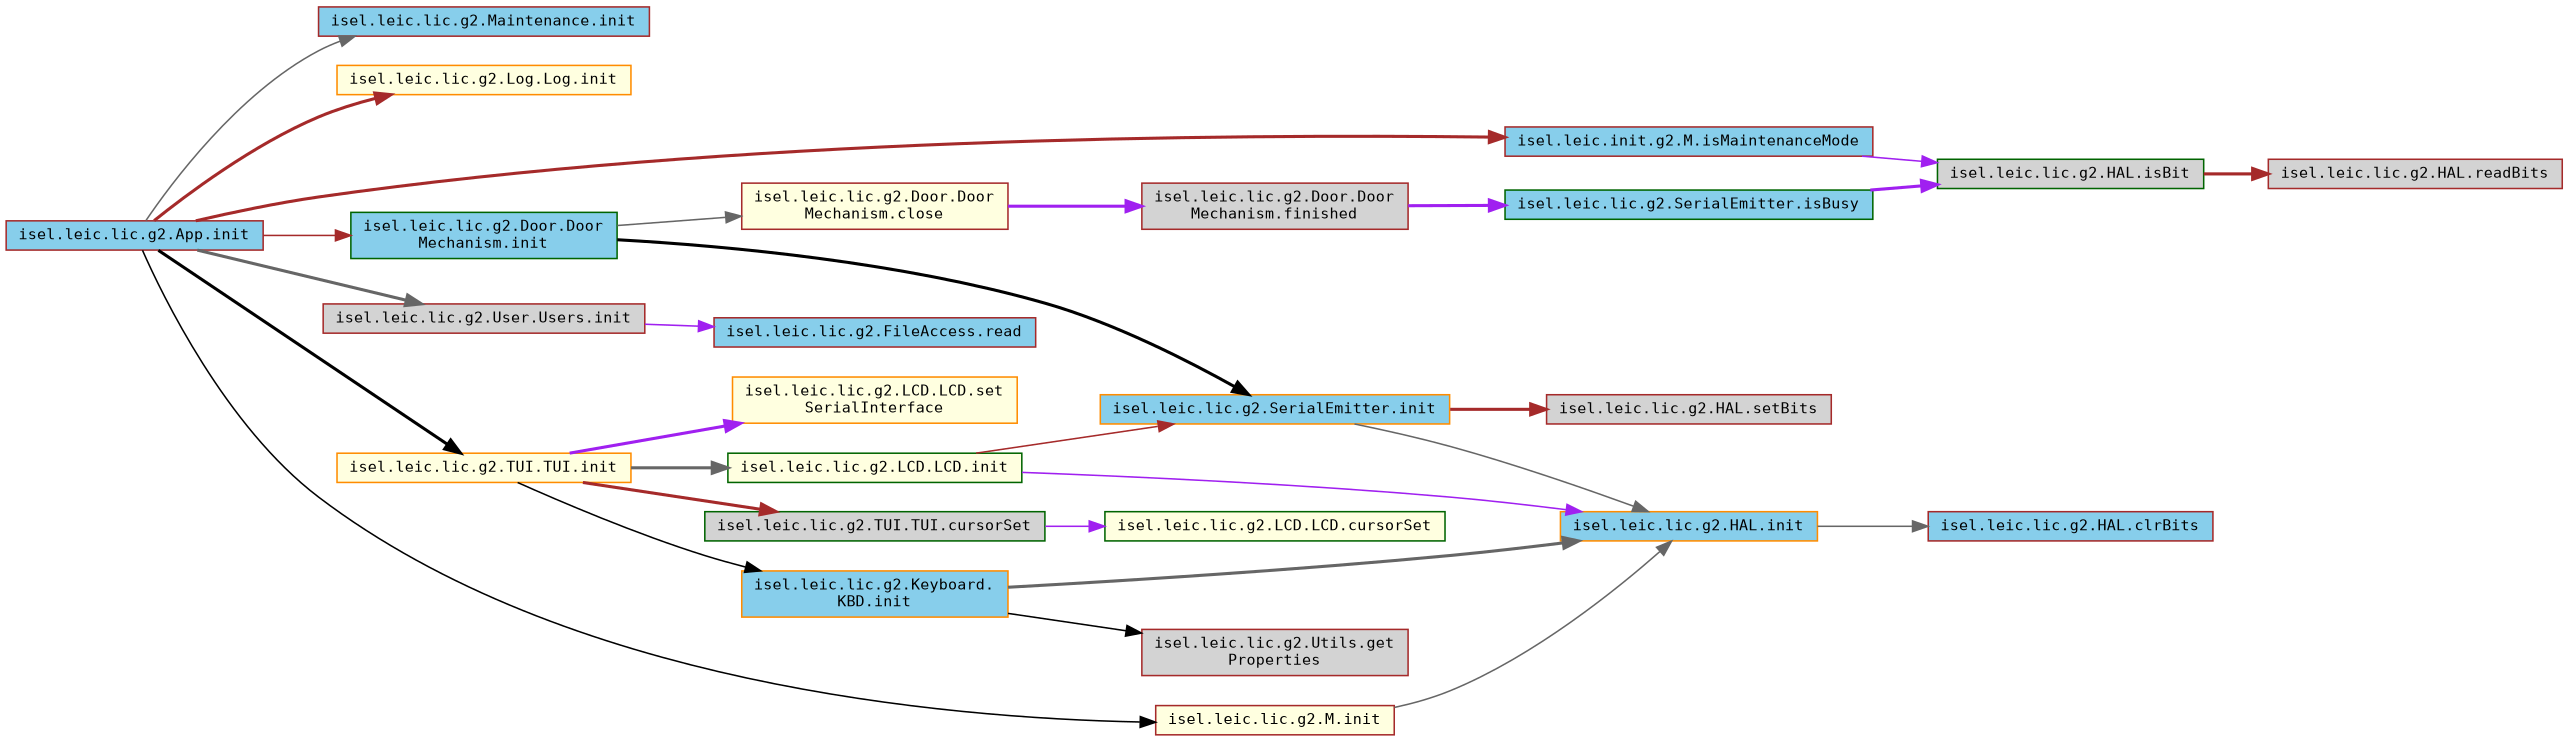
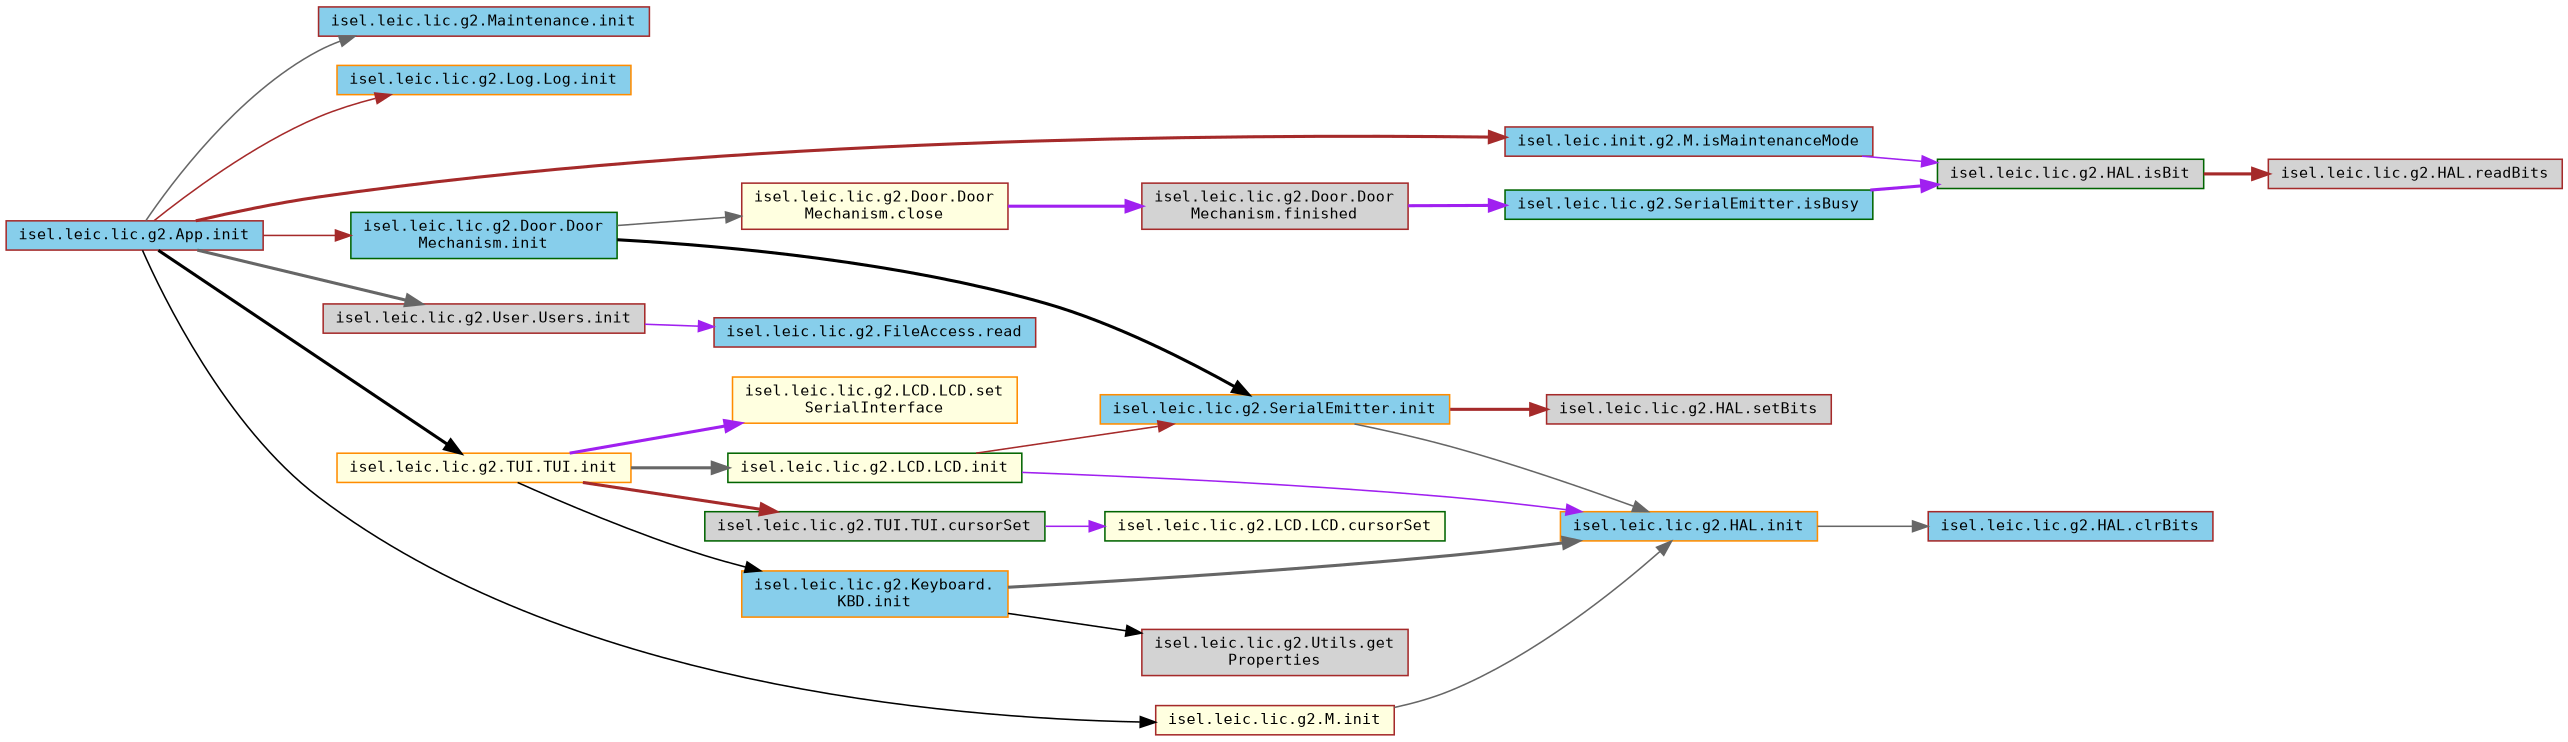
(484, 80) -> (484, 80)
(259, 148) -> (259, 148)
